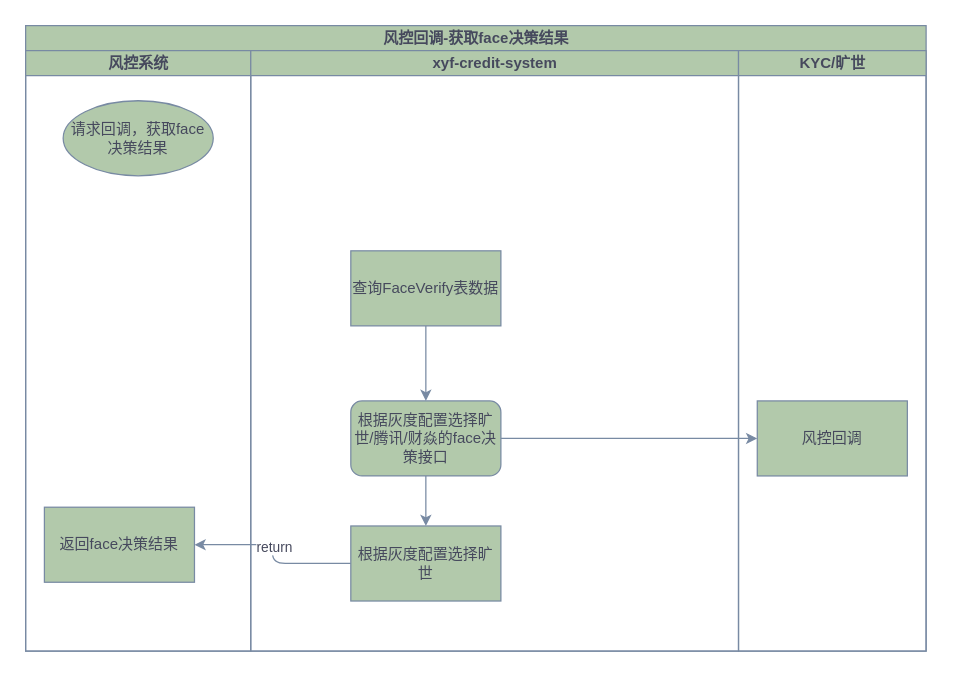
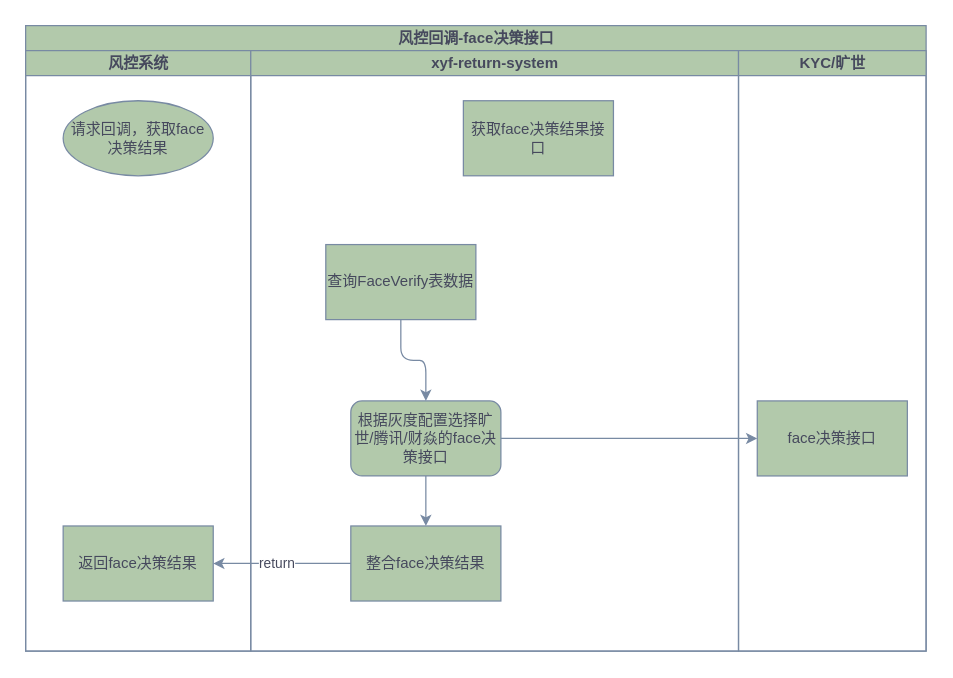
(476, 38) -> (476, 38)
(495, 63) -> (495, 63)
none -> (538, 138)
(426, 288) -> (401, 282)
(832, 438) -> (832, 438)
(119, 544) -> (138, 563)
(426, 563) -> (426, 563)
